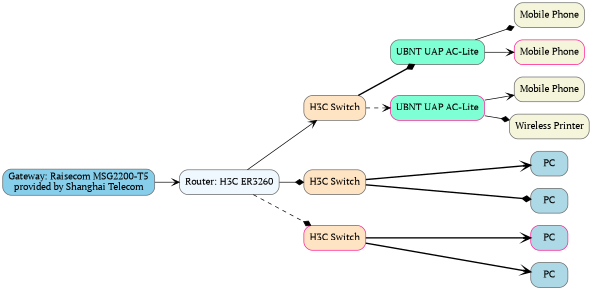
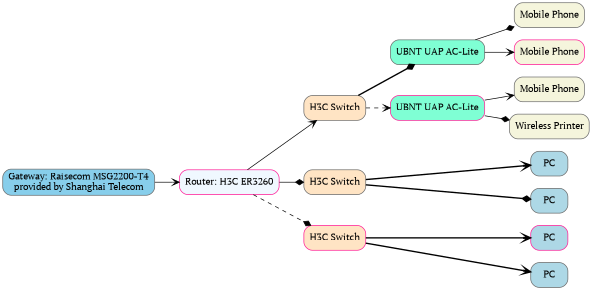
(79, 182) -> (79, 182)
(229, 182) -> (229, 182)
